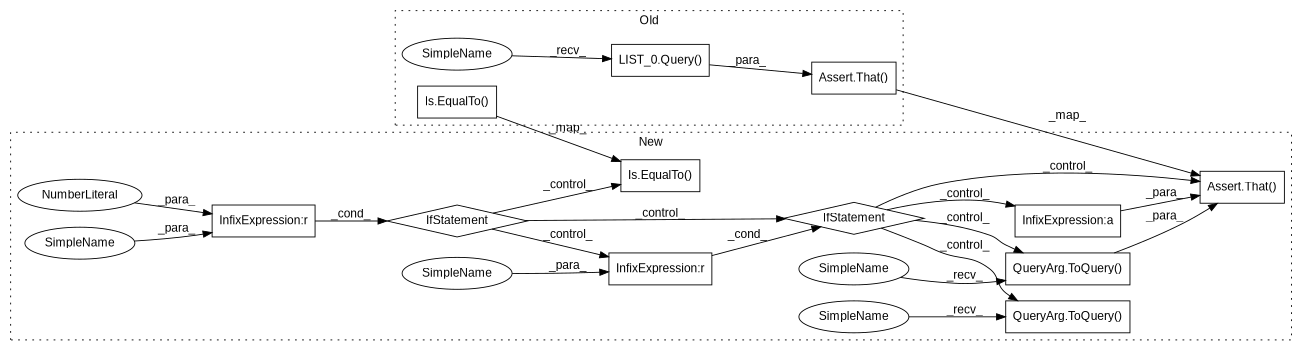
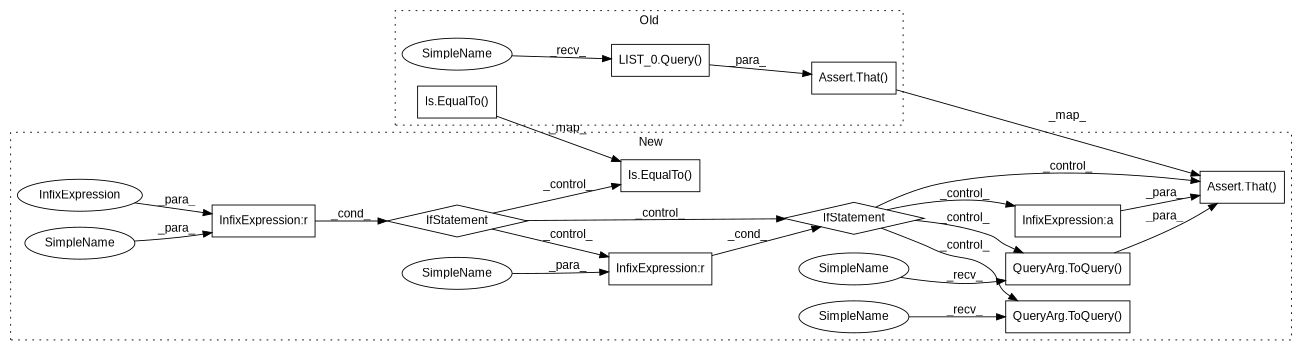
(80, 195) -> (80, 195)
